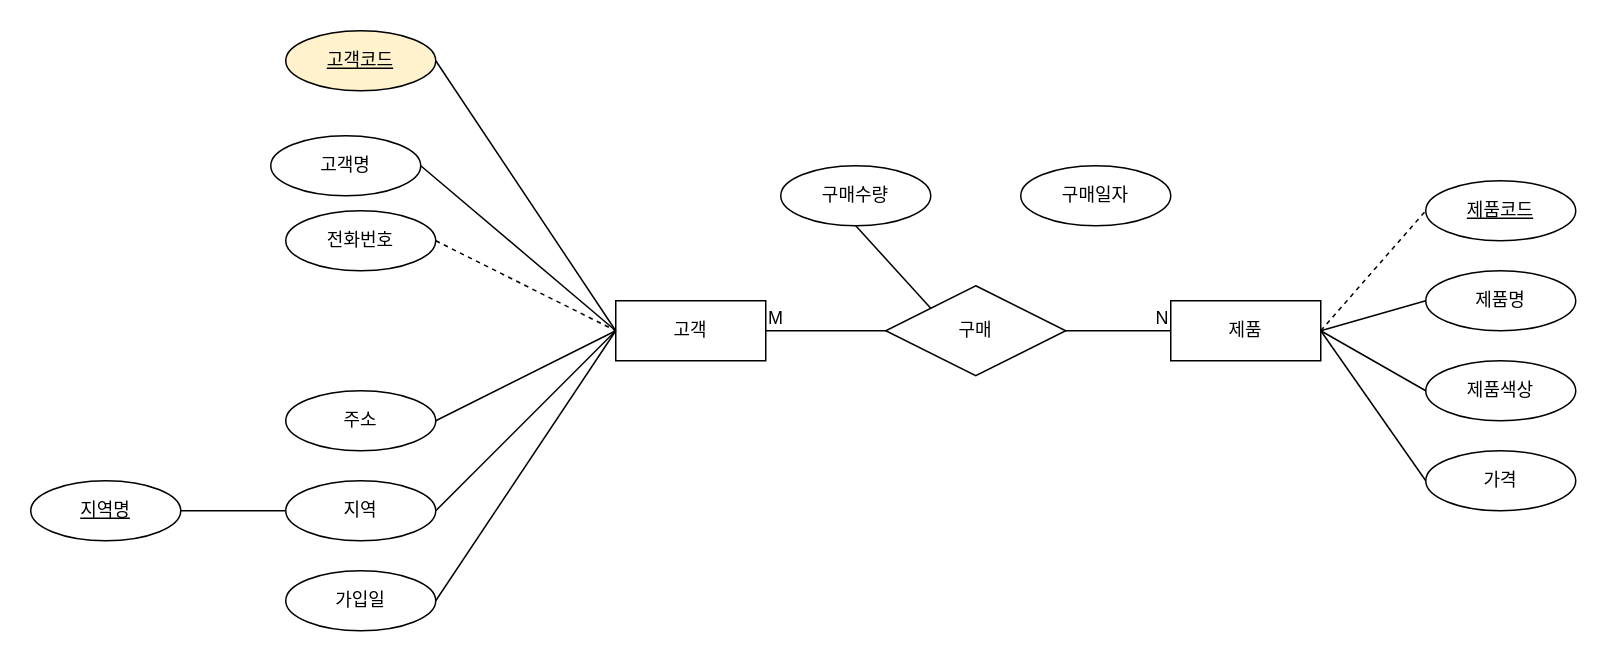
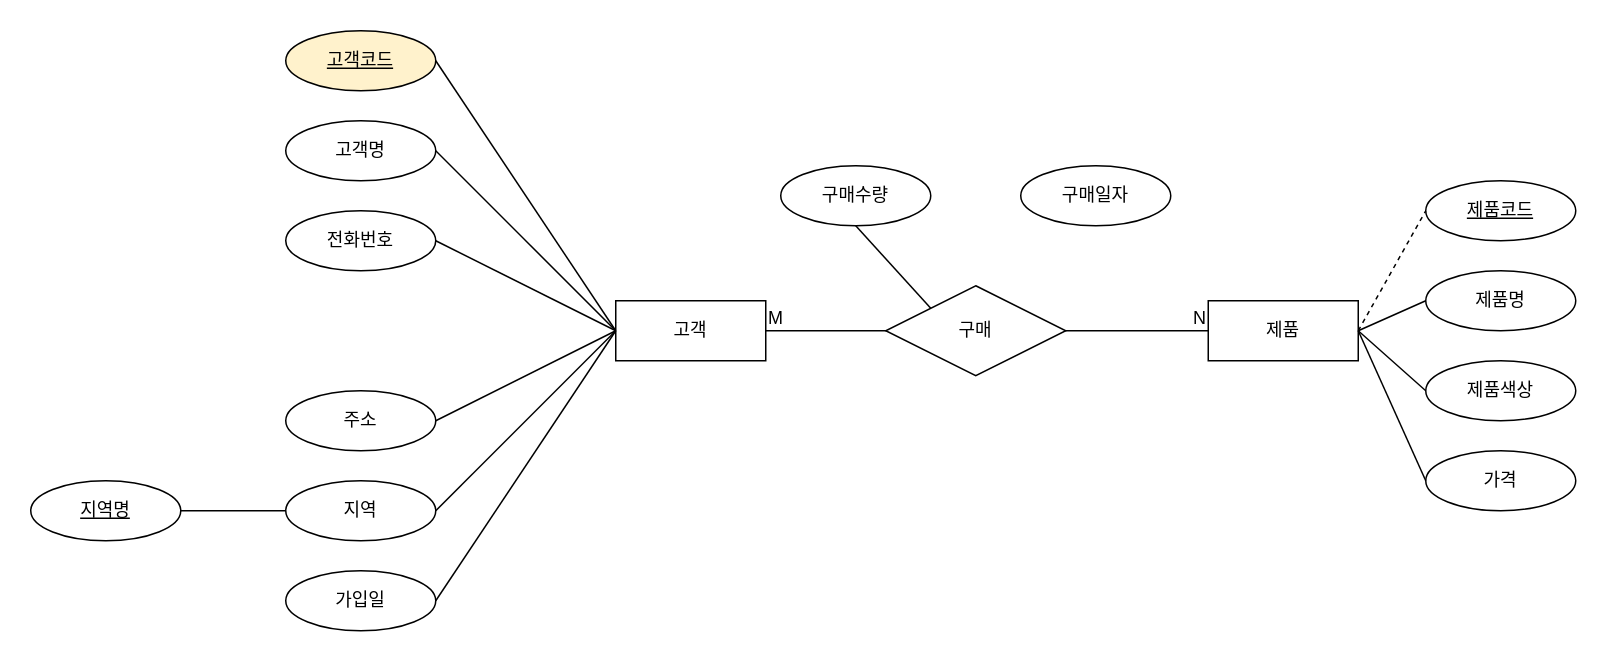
(346, 166) -> (361, 151)
(522, 284) -> (522, 284)
(1246, 331) -> (1283, 331)
